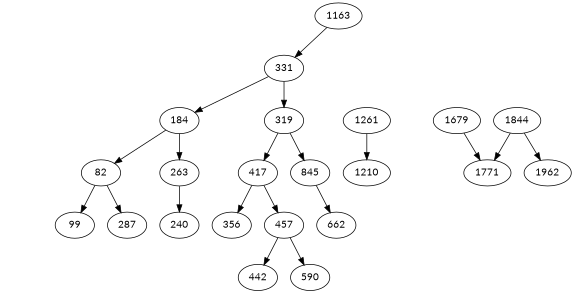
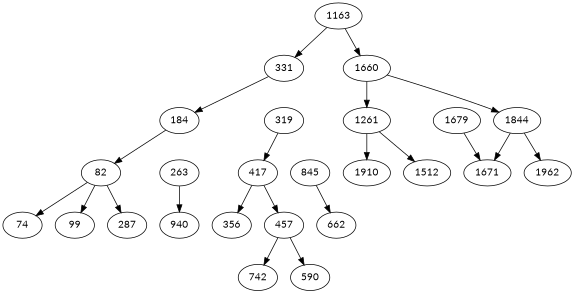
none -> (367, 68)
(284, 91) -> none
(179, 143) -> none
(295, 143) -> none
(367, 173) -> (367, 173)
none -> (427, 173)
(487, 173) -> (487, 173)
none -> (23, 225)
(179, 225) -> (179, 225)
(258, 277) -> (258, 277)
